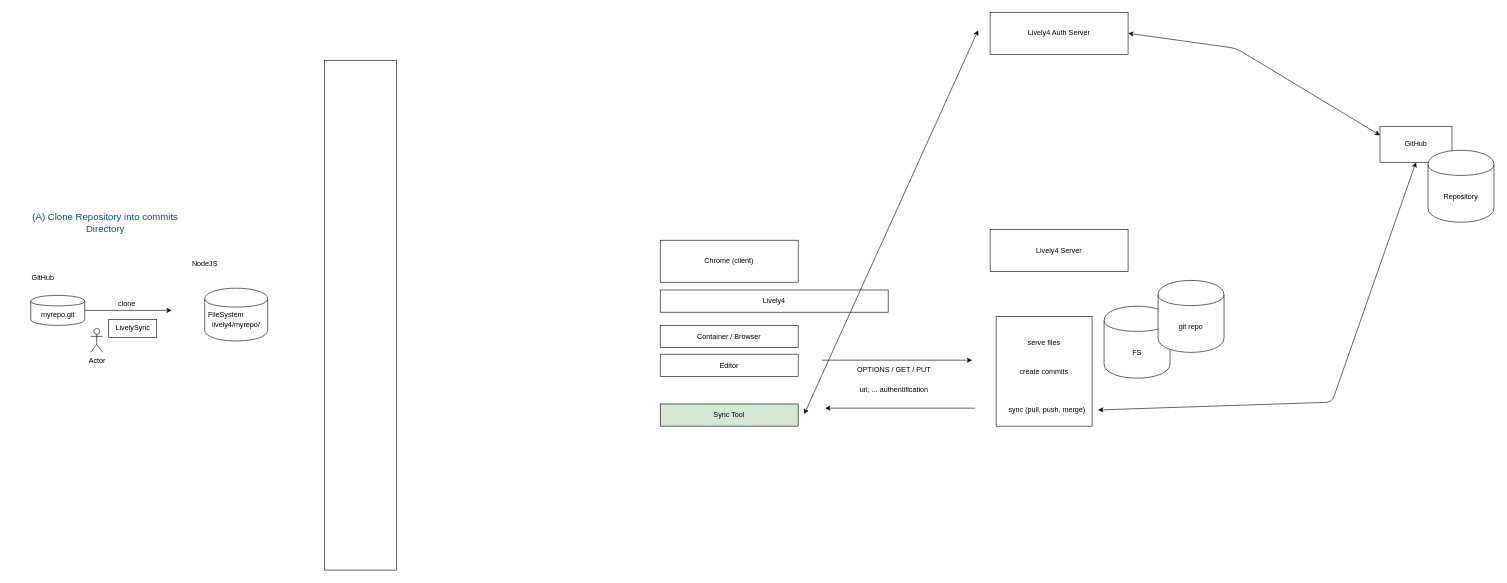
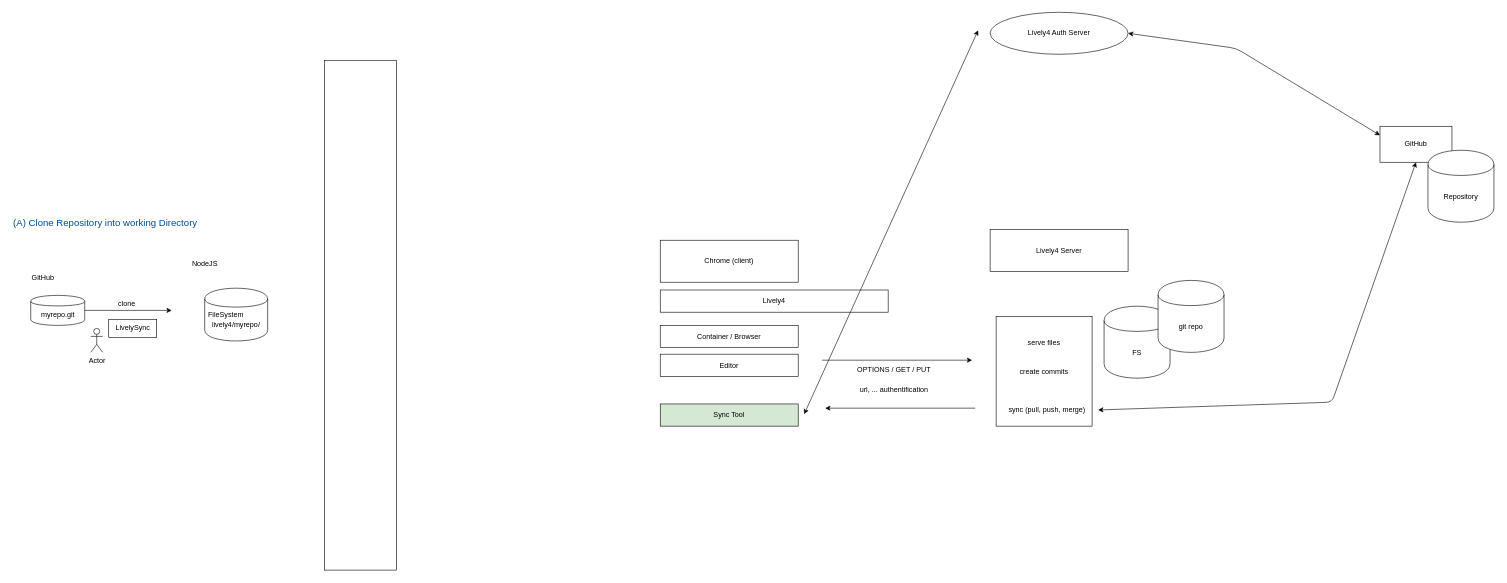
(1059, 33) -> (1059, 33)
(105, 222) -> (105, 222)
